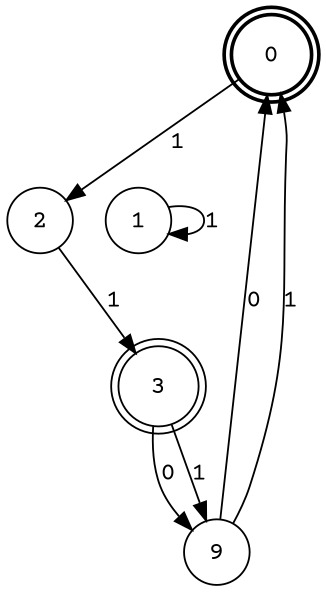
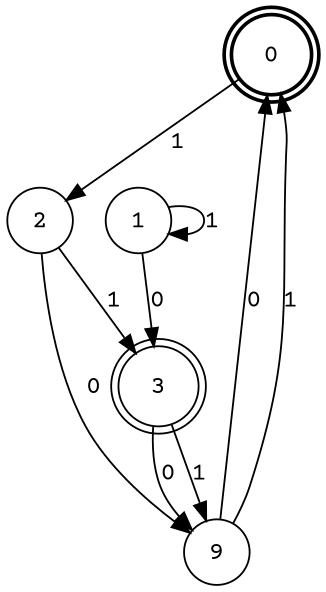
none -> (147, 291)
none -> (75, 405)
